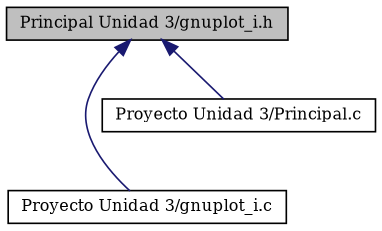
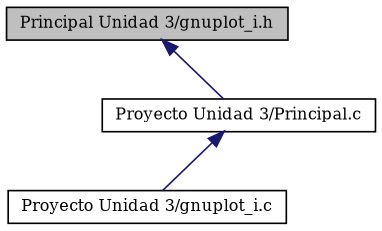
(87, 124) -> (187, 167)
